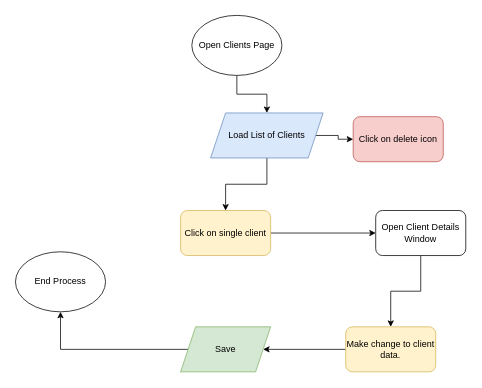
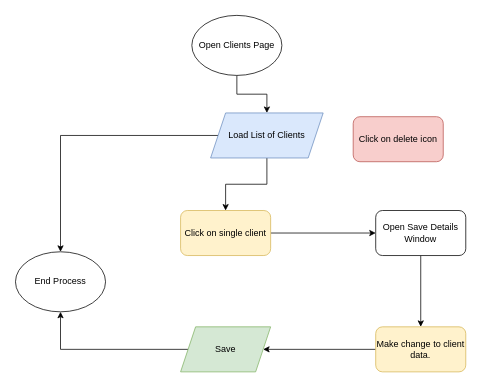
(333, 135) -> (83, 135)
(420, 233) -> (420, 233)
(390, 349) -> (420, 349)
